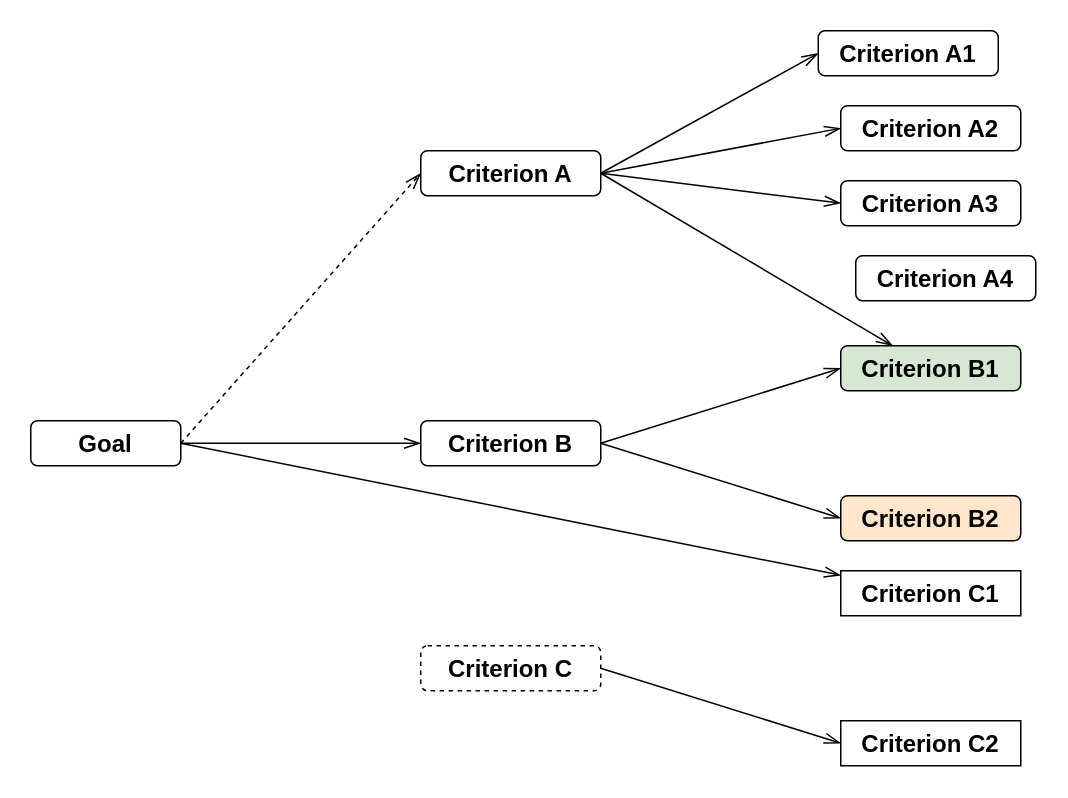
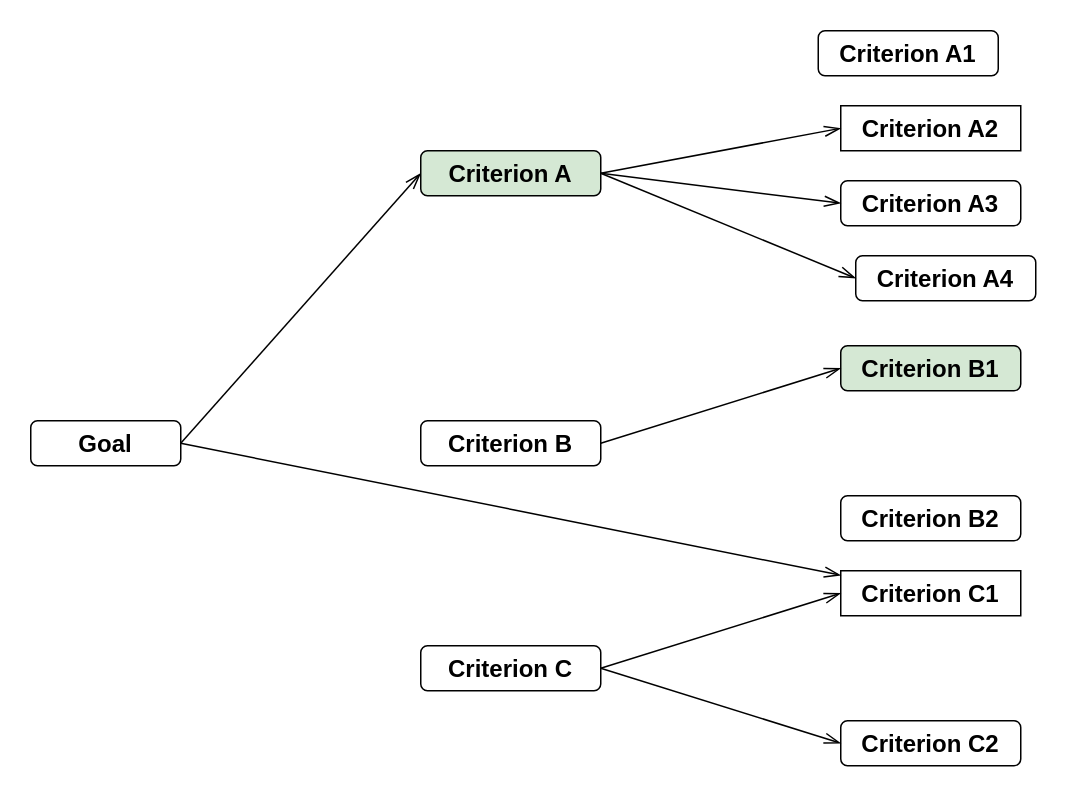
(709, 113) -> none
(931, 128) -> (931, 128)
(511, 173) -> (511, 173)
(747, 260) -> (729, 226)
(299, 311) -> (299, 311)
(301, 443) -> none
(720, 481) -> none
(931, 518) -> (931, 518)
none -> (720, 631)
(511, 668) -> (511, 668)
(931, 743) -> (931, 743)
